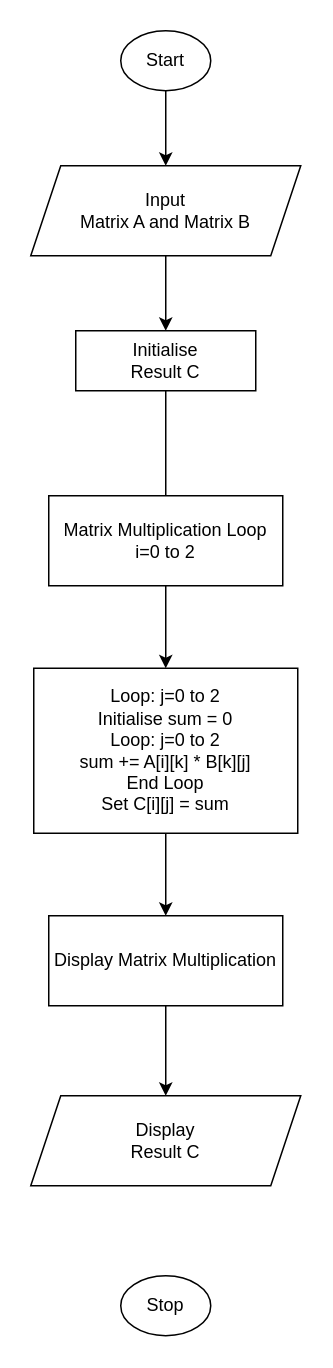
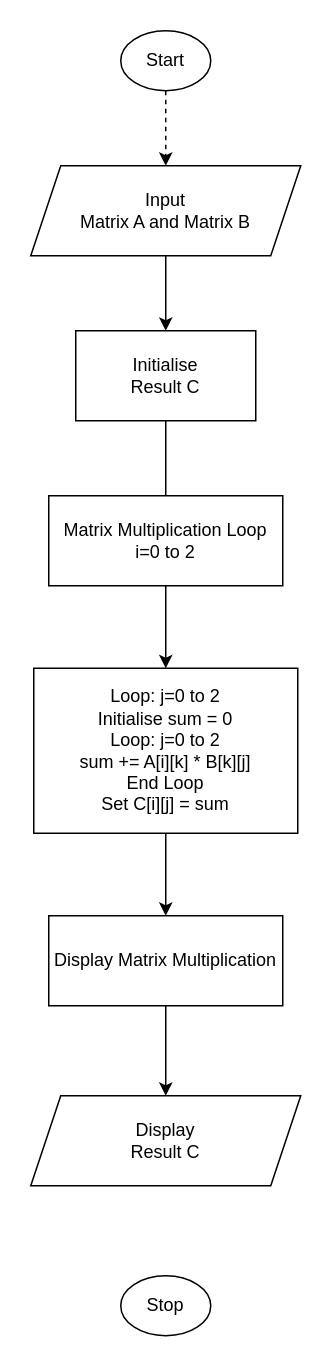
(166, 124) -> (166, 124)
(166, 361) -> (166, 376)
